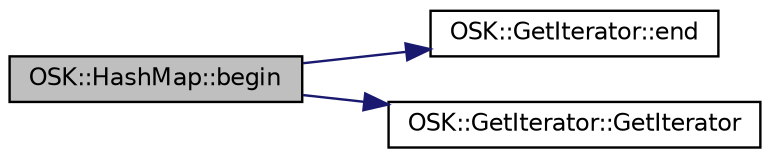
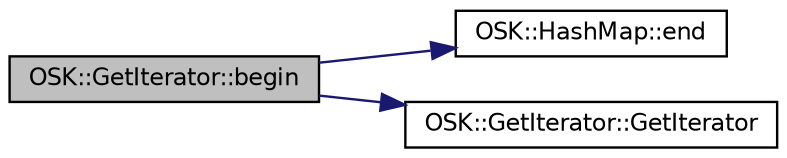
(574, 34) -> (591, 34)
(156, 79) -> (164, 79)
